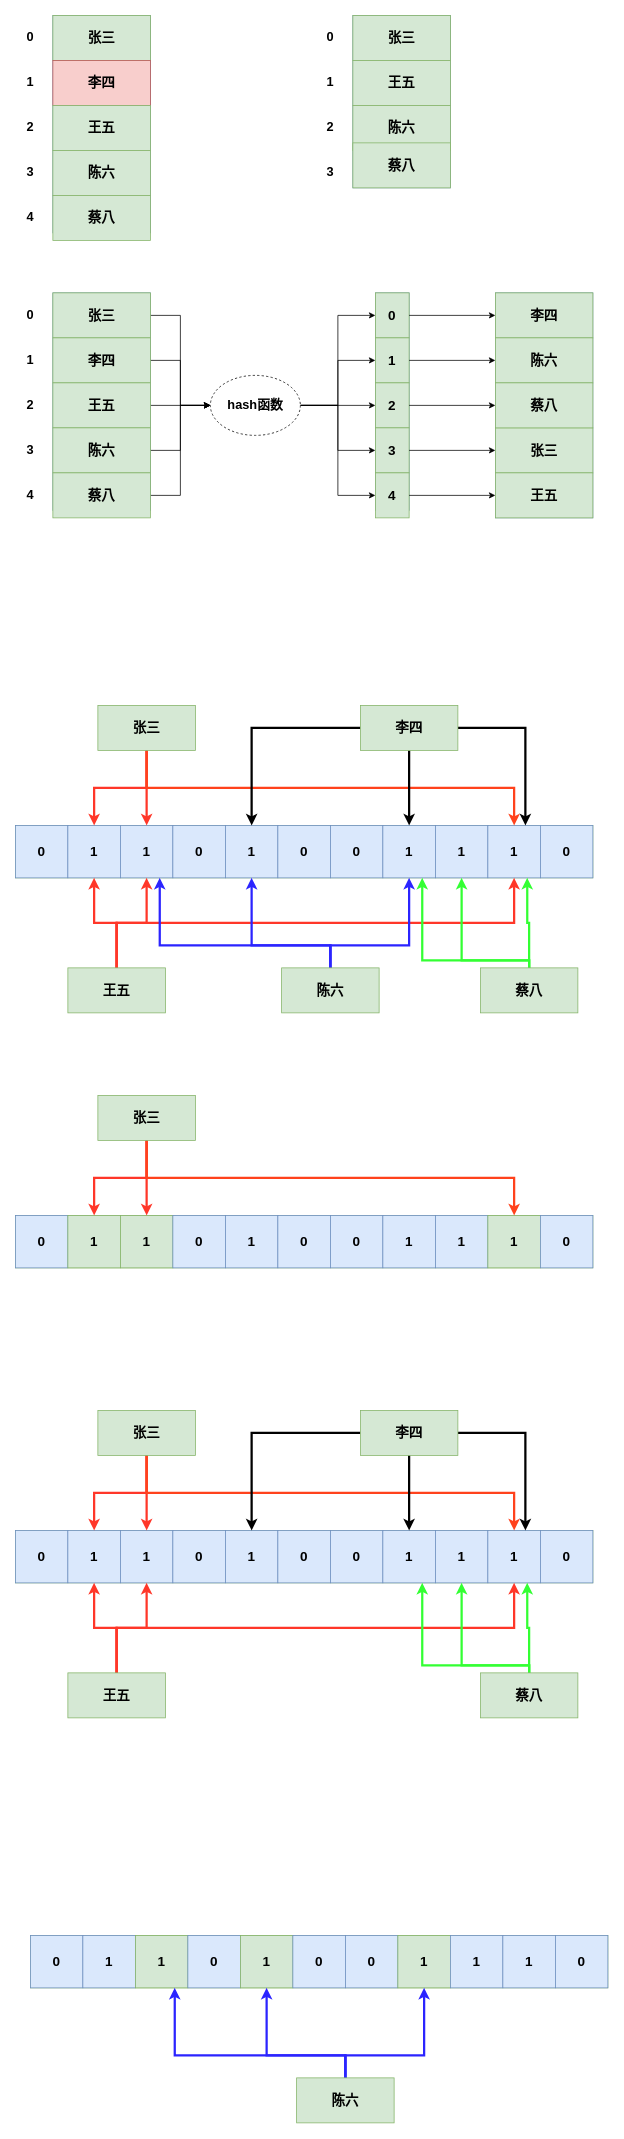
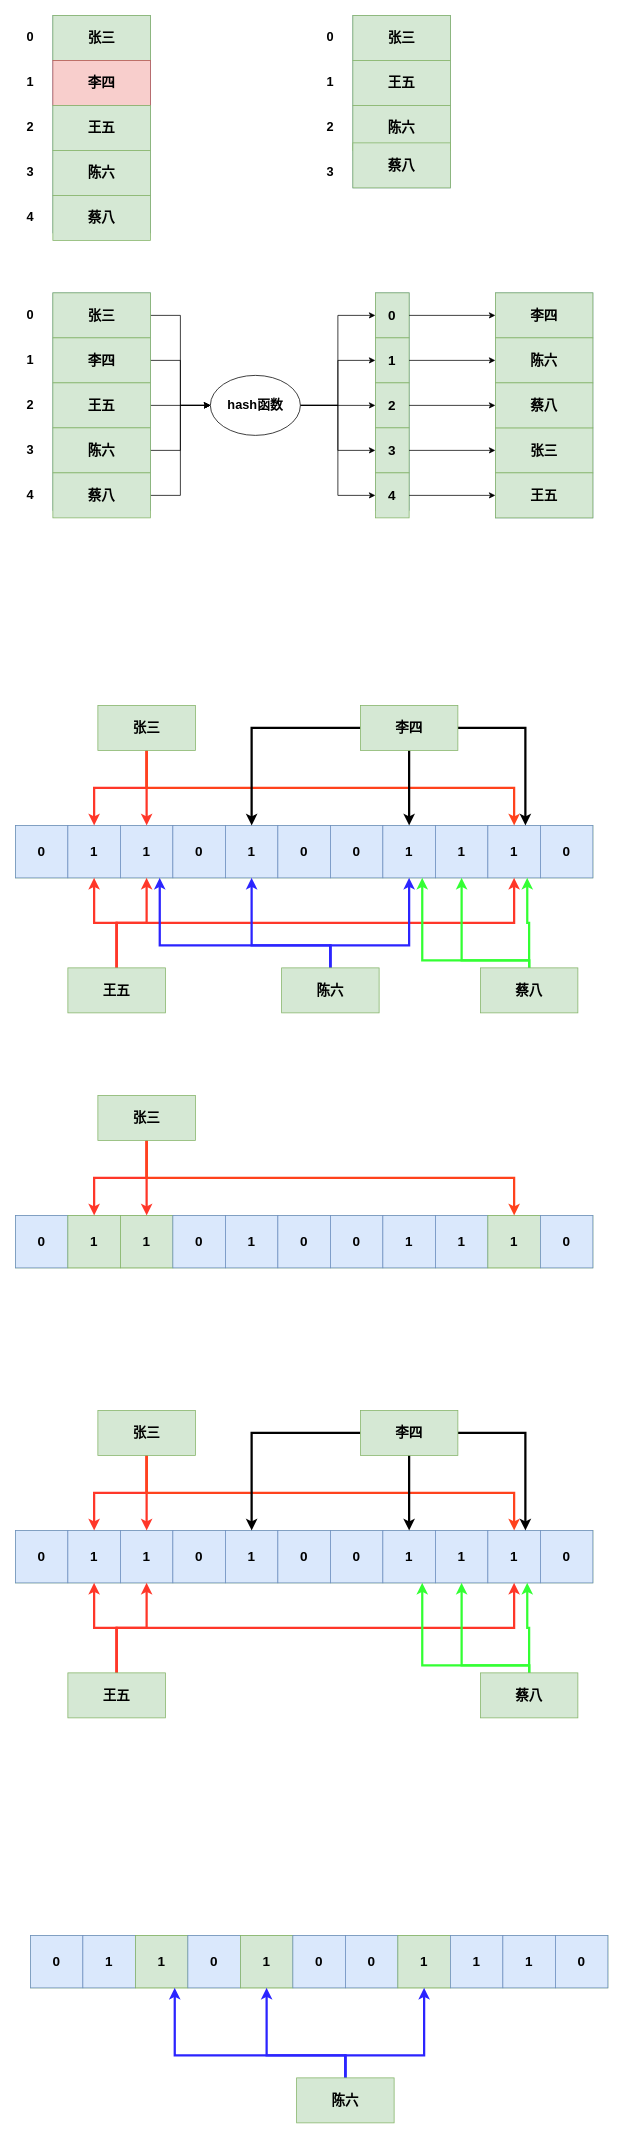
(255, 405) -> (255, 405)
